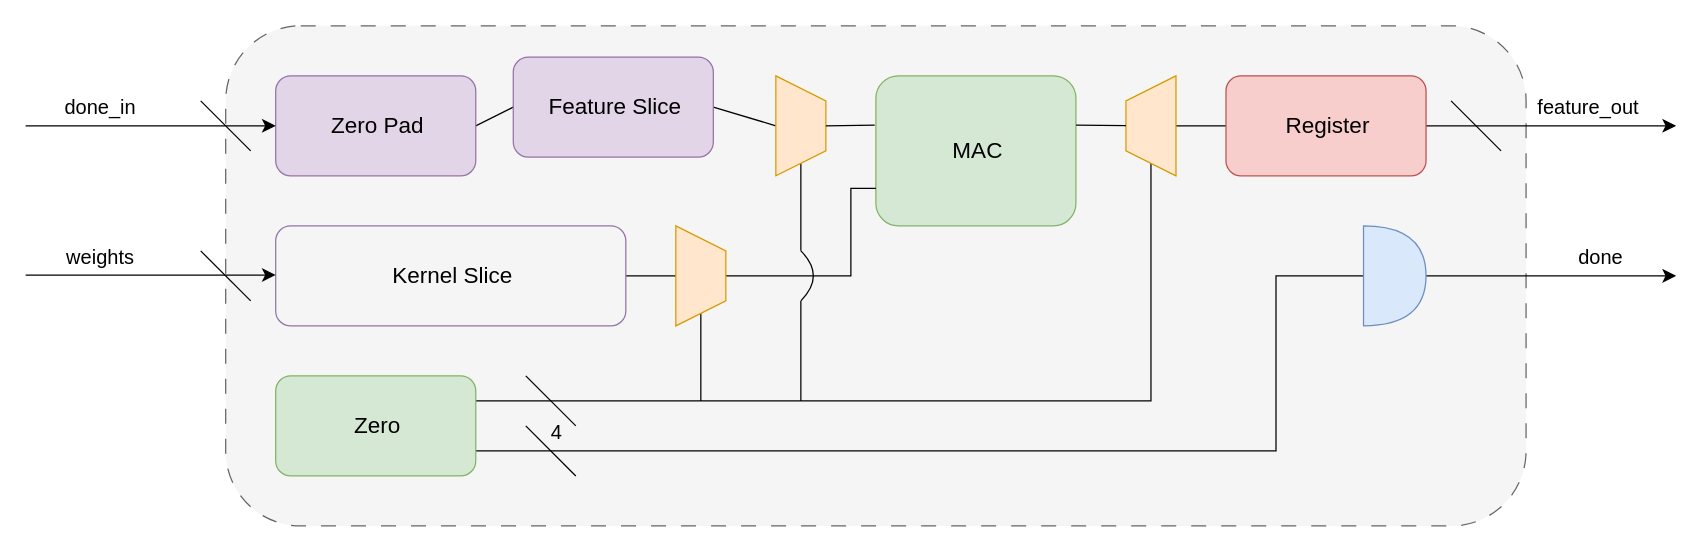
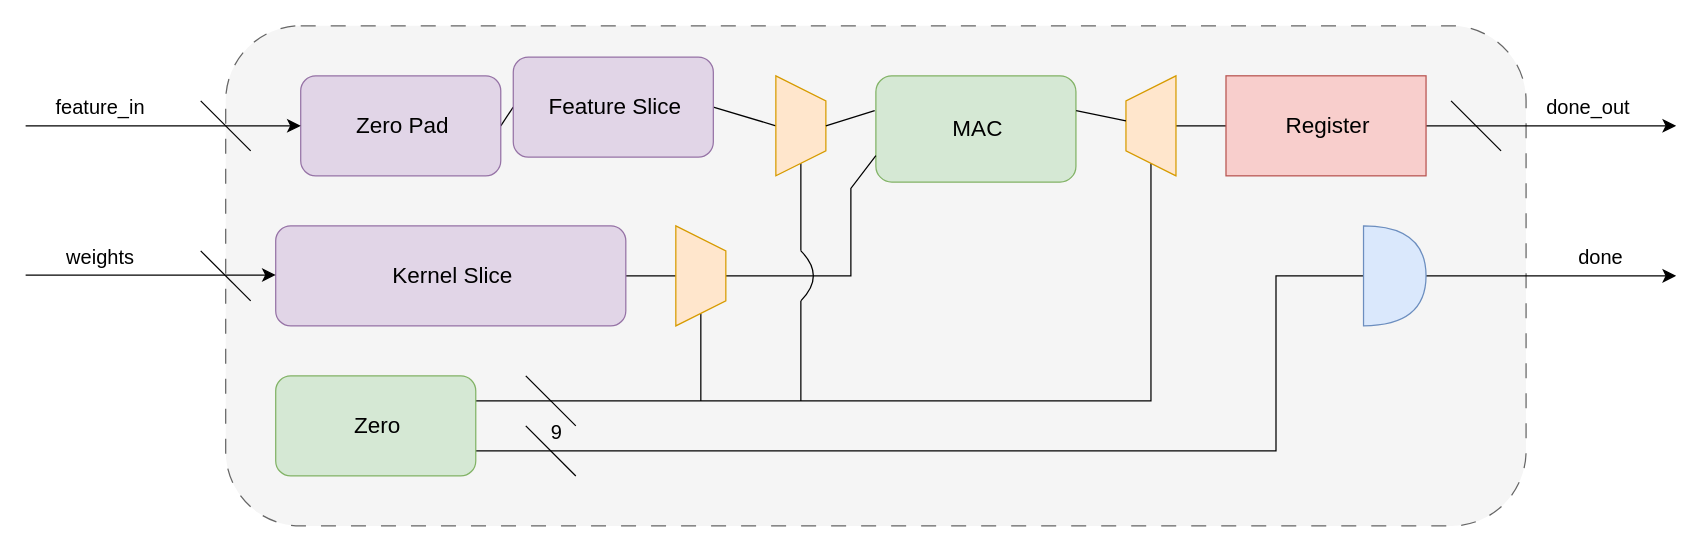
(101, 107) -> (101, 107)
(1588, 107) -> (1588, 107)
(376, 126) -> (401, 126)
(1326, 126) -> (1326, 126)
(976, 151) -> (976, 129)
(451, 276) -> (451, 276)
(557, 432) -> (557, 432)
